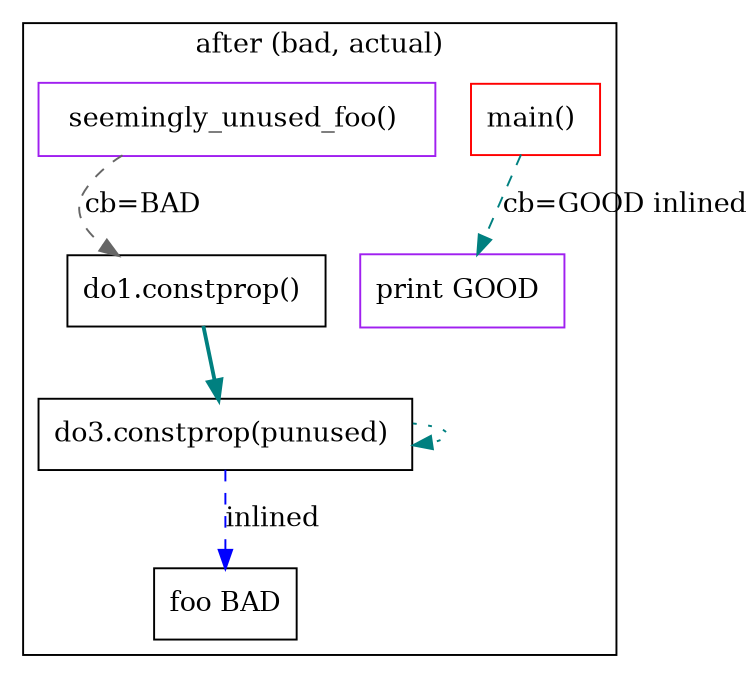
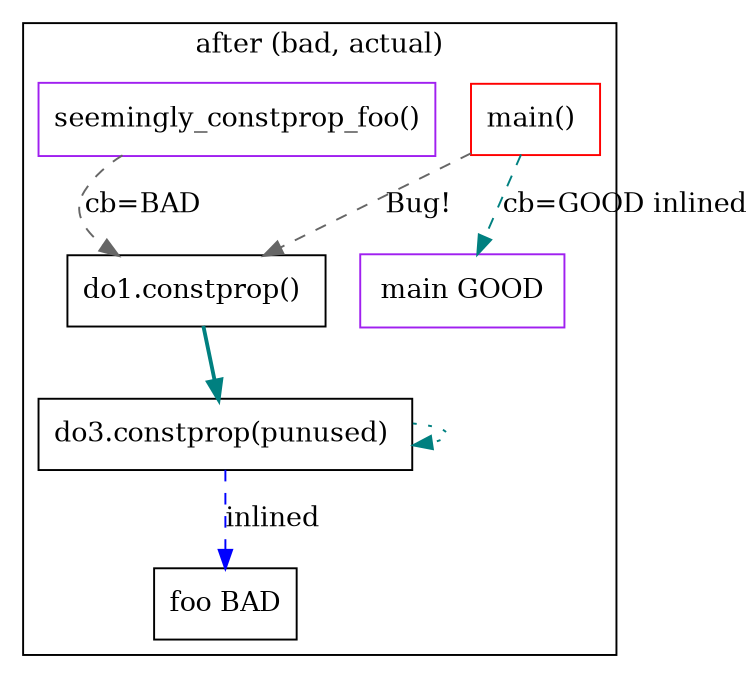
(237, 119) -> (237, 119)
none -> (376, 200)
(462, 291) -> (462, 291)
